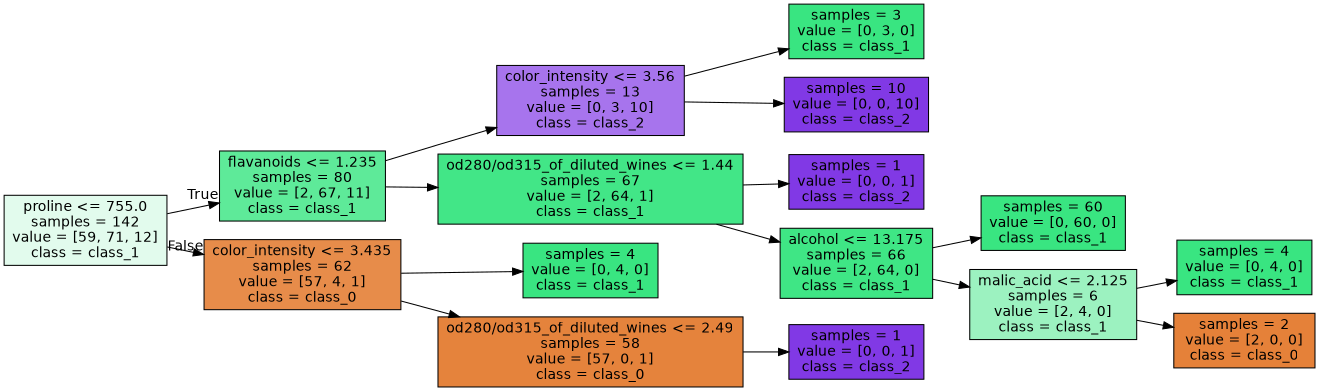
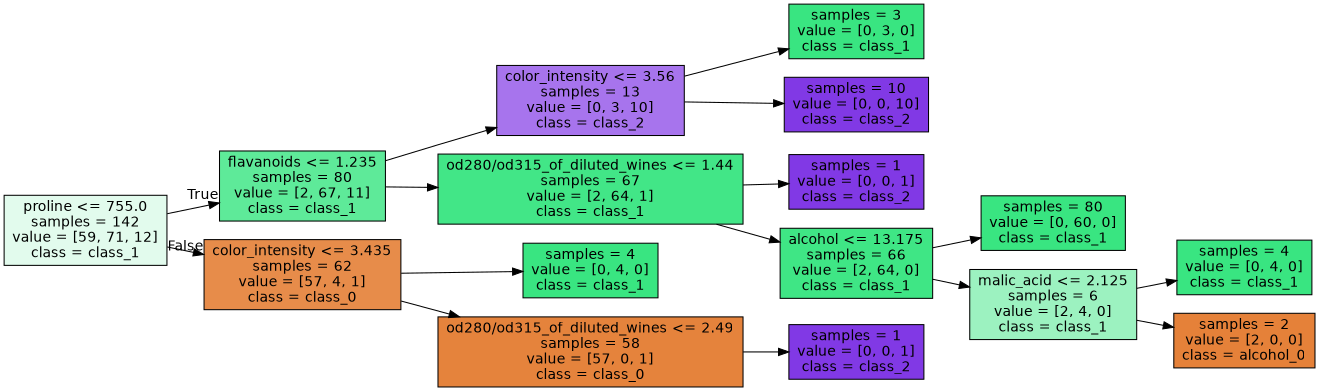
(1053, 223) -> (1053, 223)
(1244, 341) -> (1244, 341)
